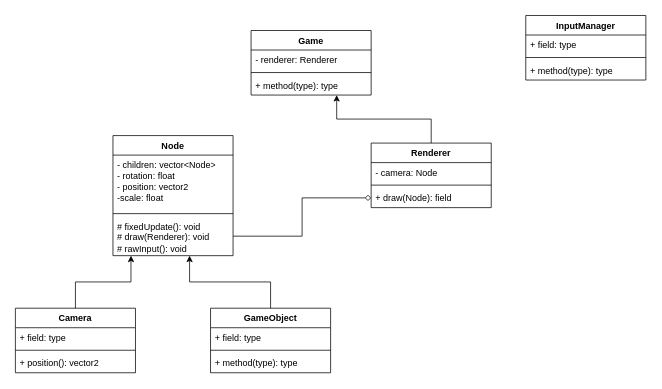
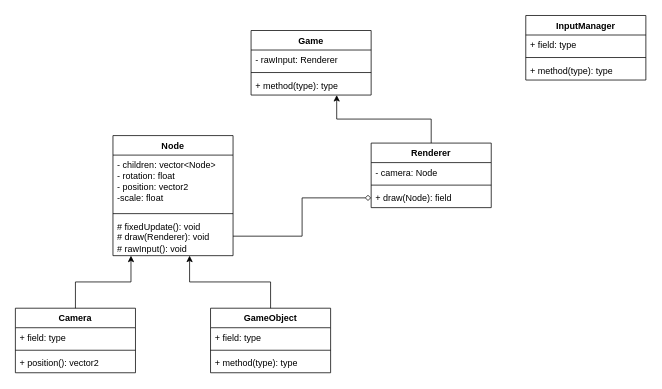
(302, 61) -> (302, 61)
